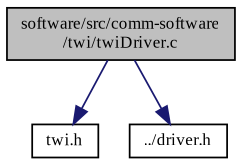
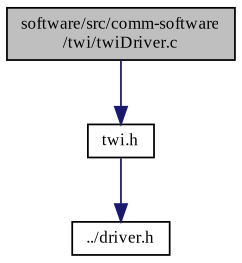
(148, 85) -> (121, 181)
